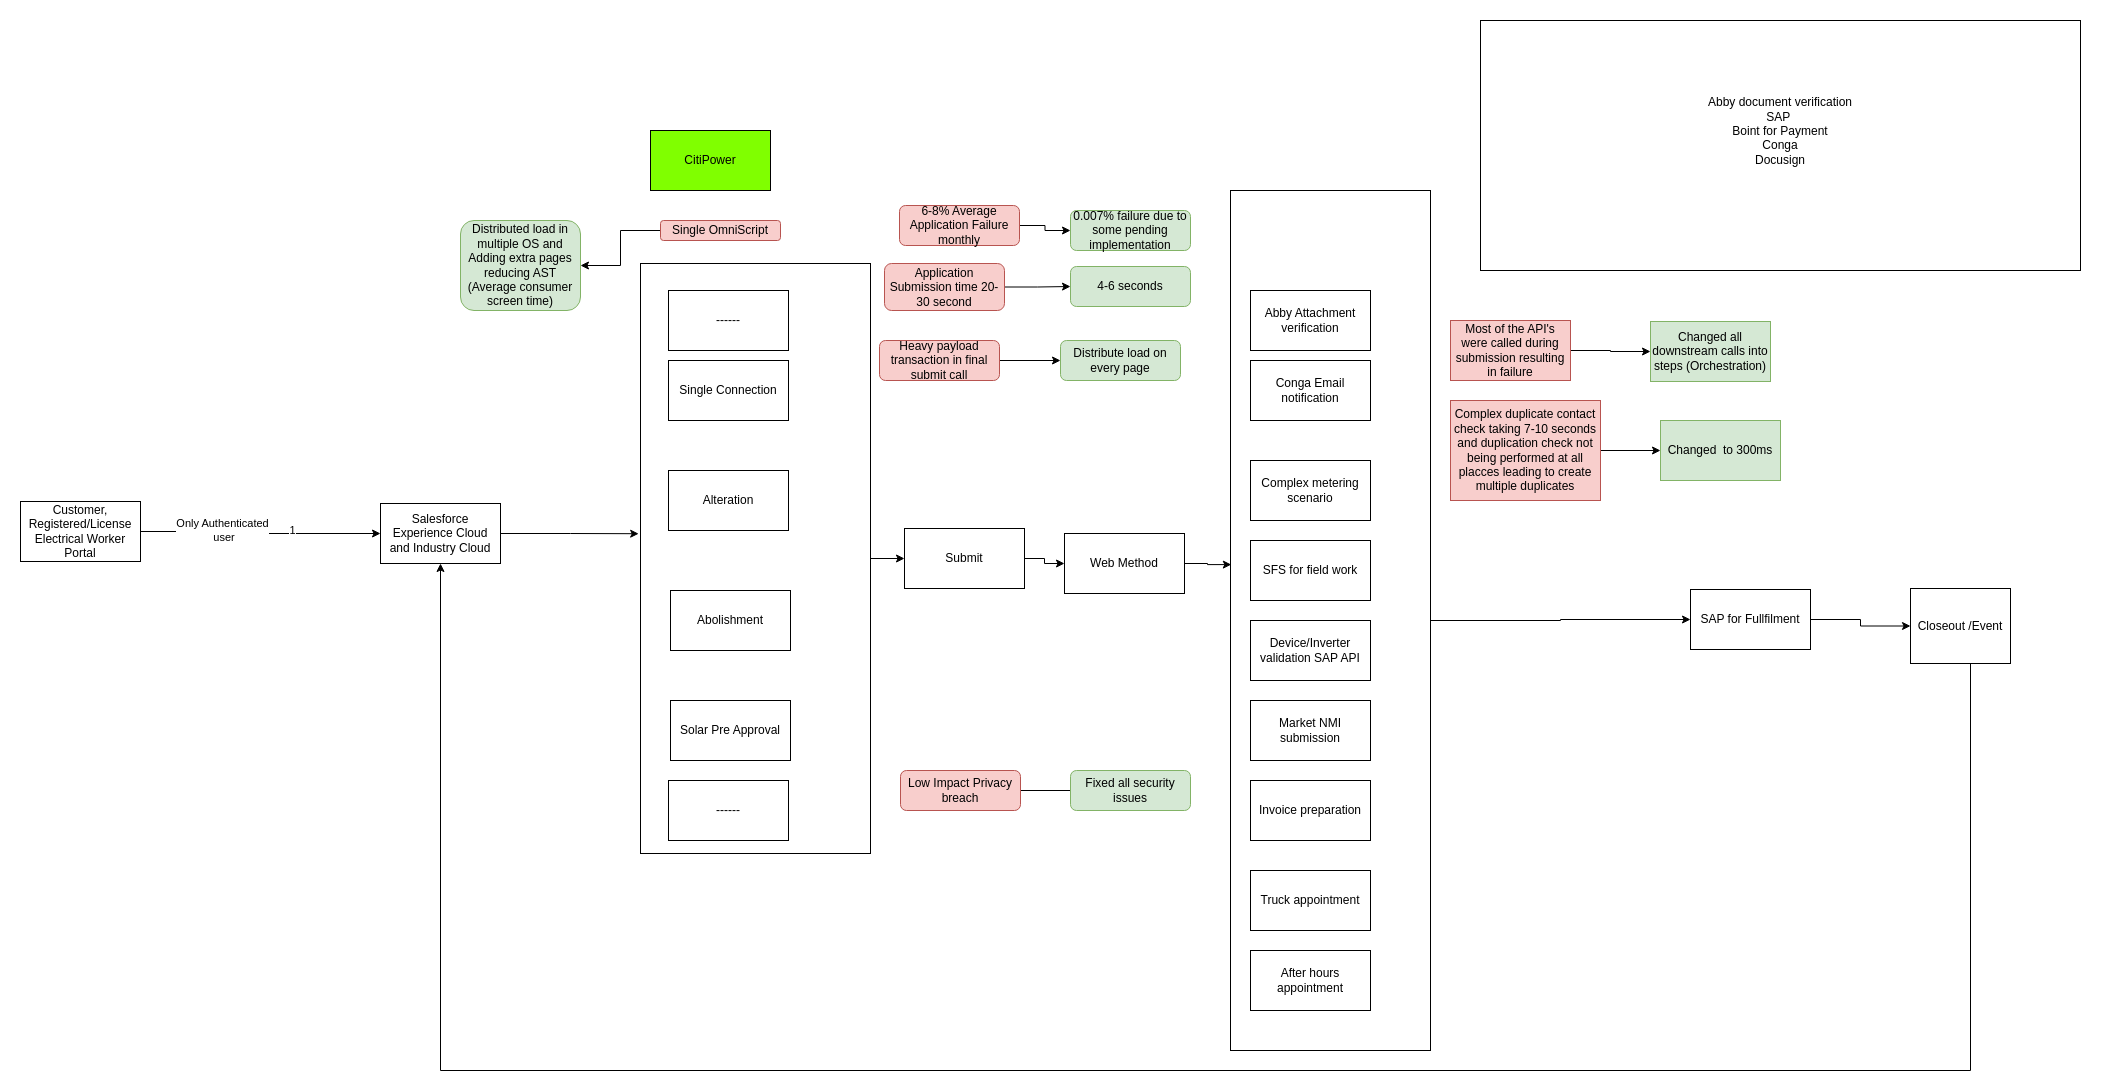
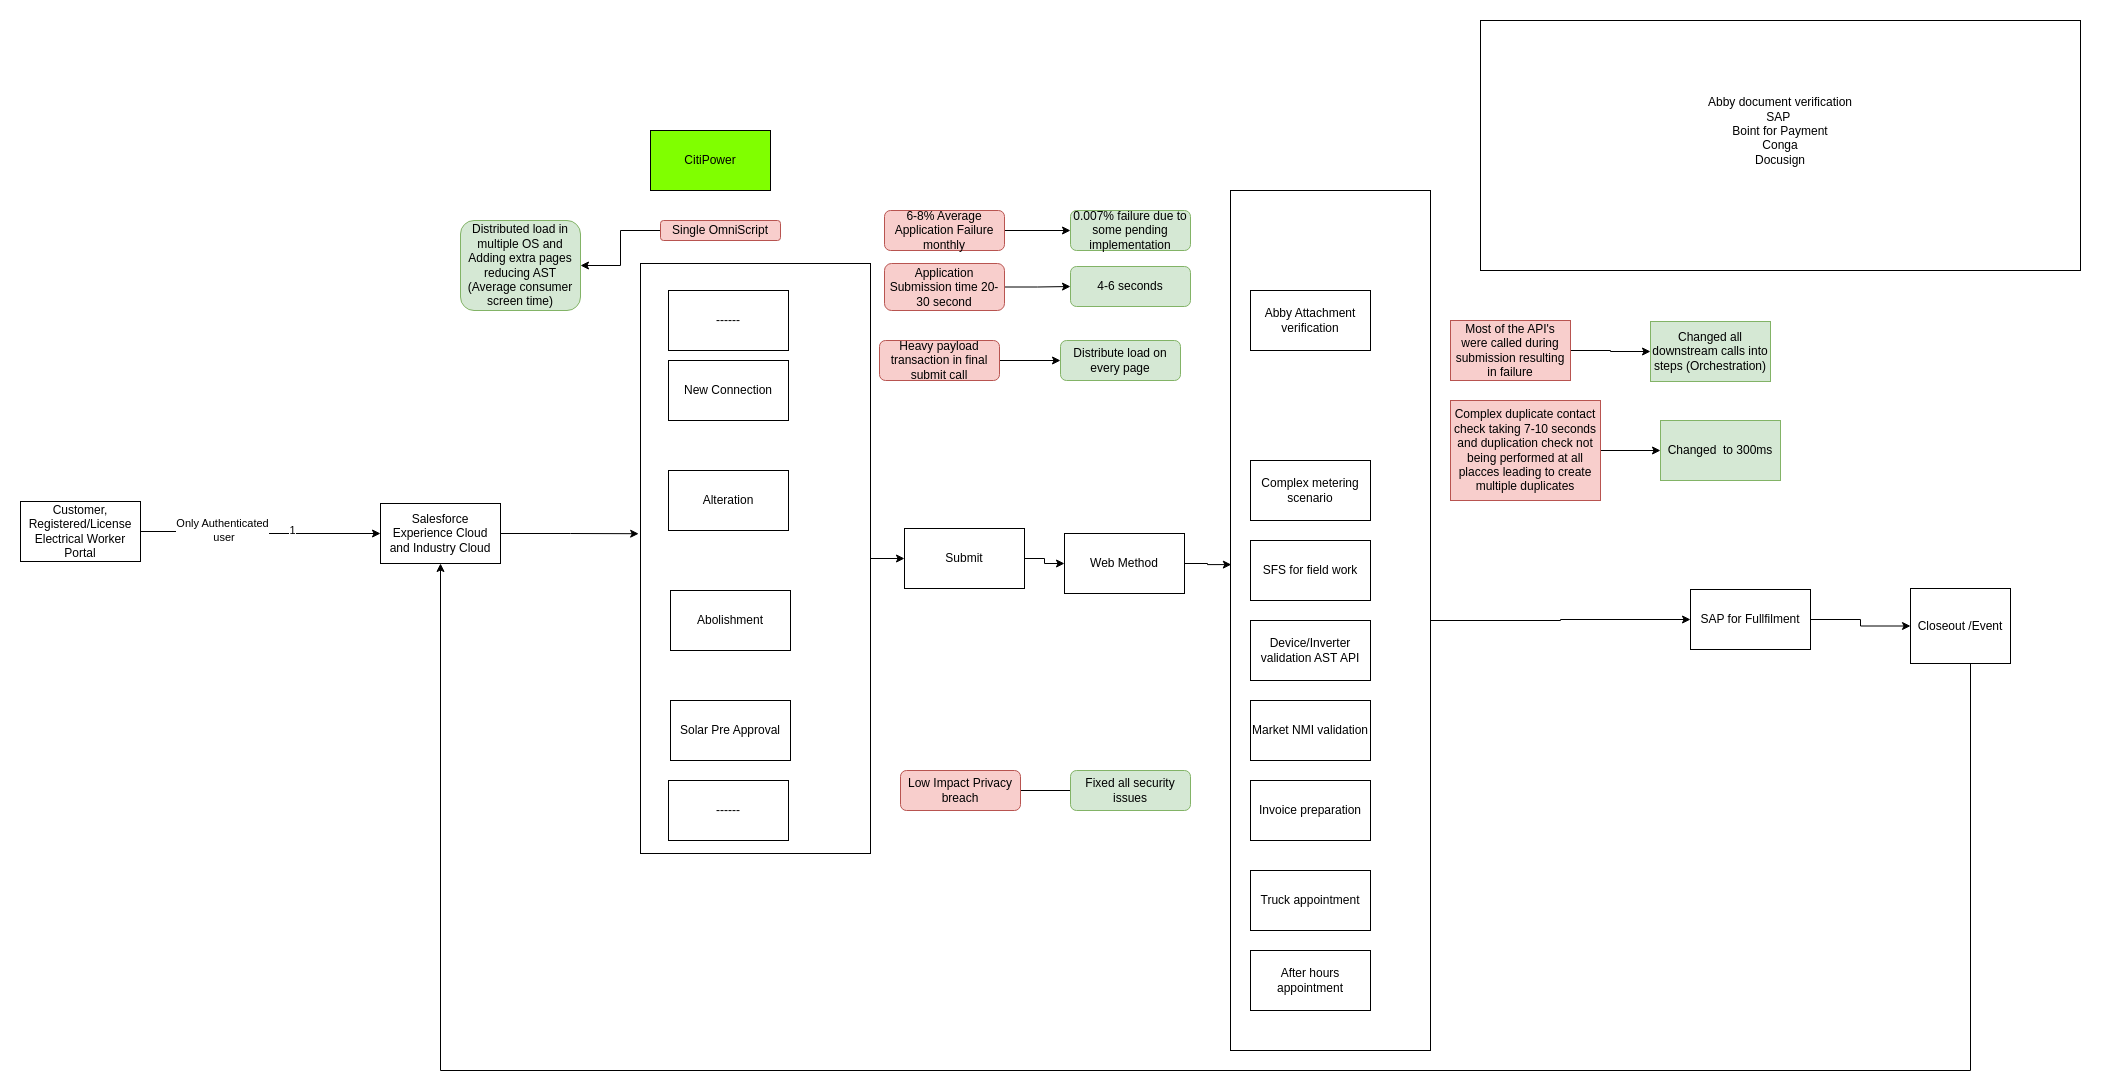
(960, 226) -> (945, 231)
(729, 391) -> (729, 391)
(1311, 391) -> none
(1311, 651) -> (1311, 651)
(1311, 731) -> (1311, 731)
